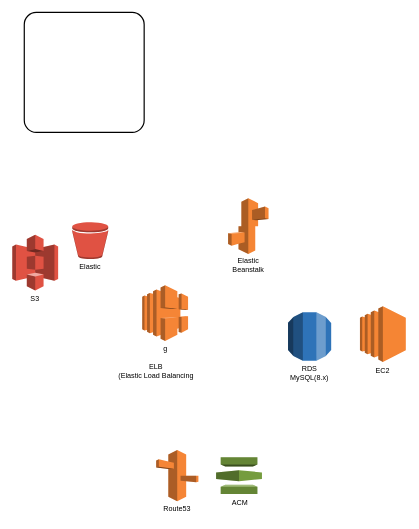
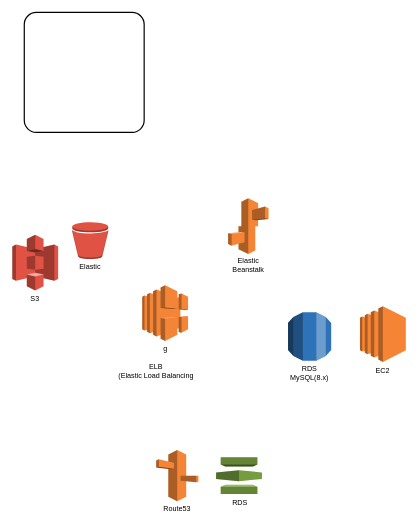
(240, 504) -> (240, 504)
